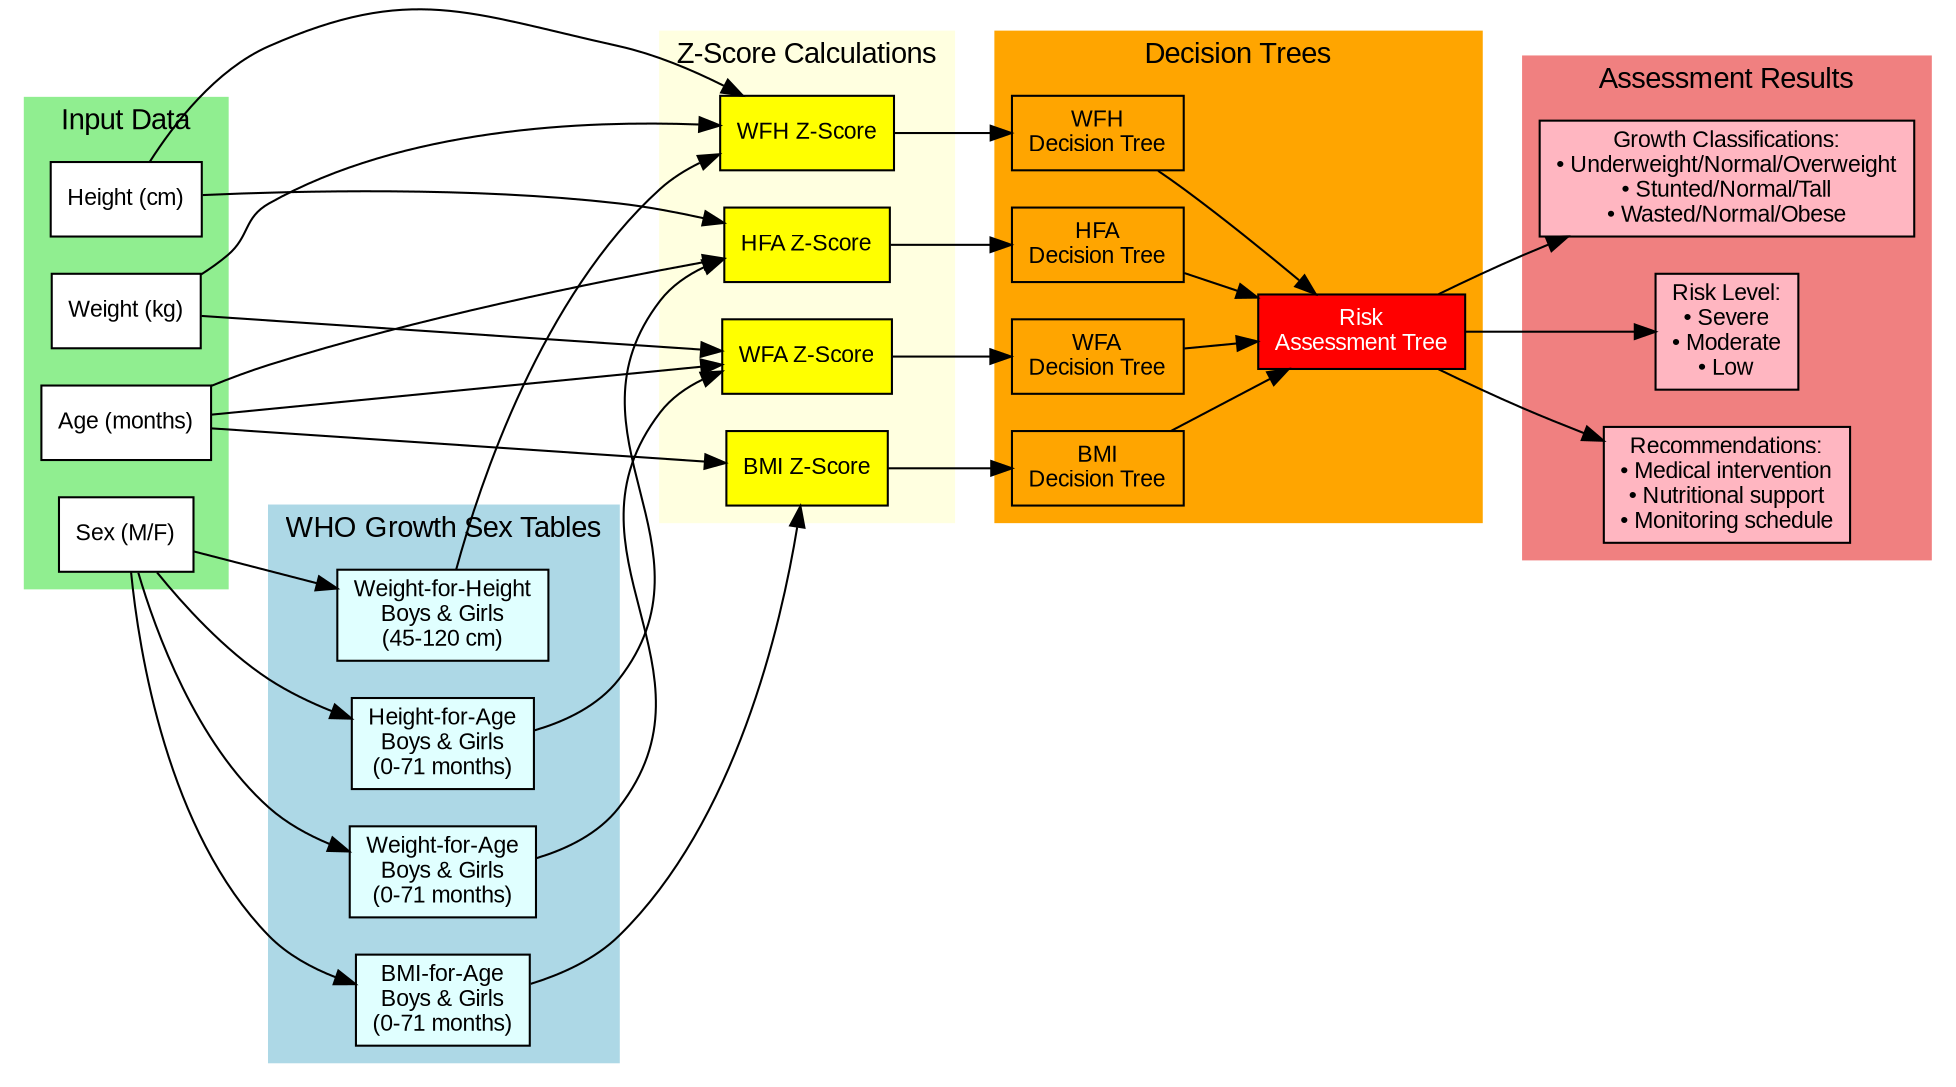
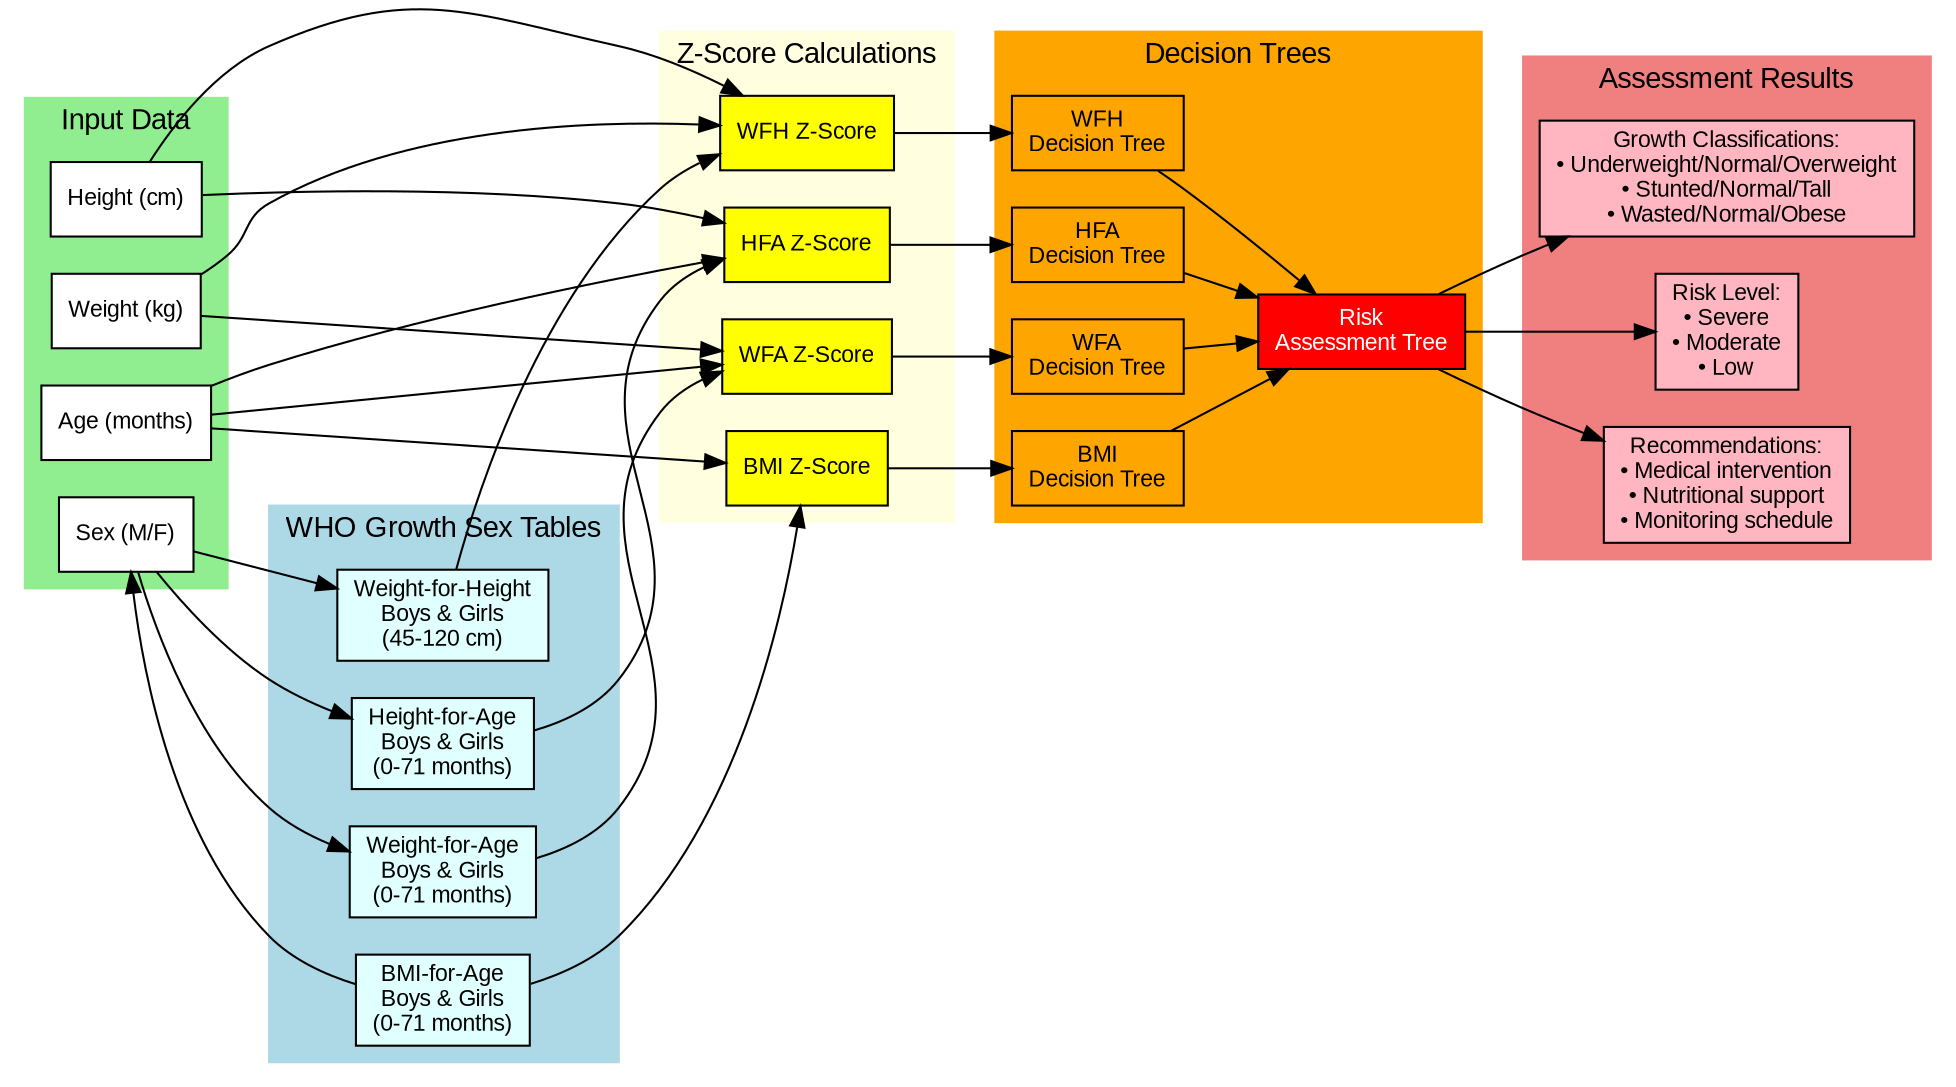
(186, 802) -> (194, 821)
